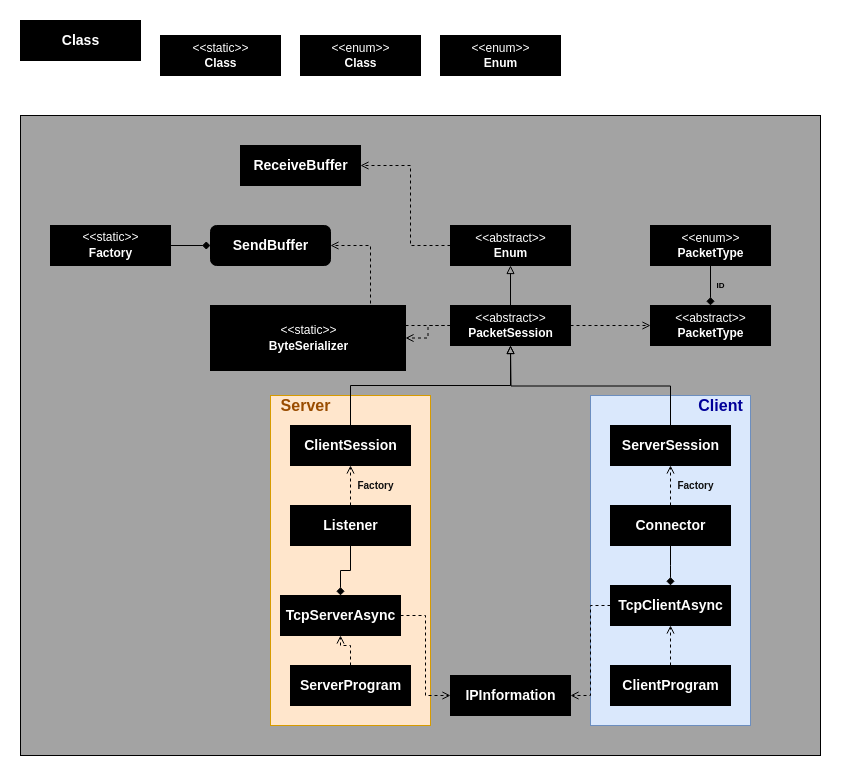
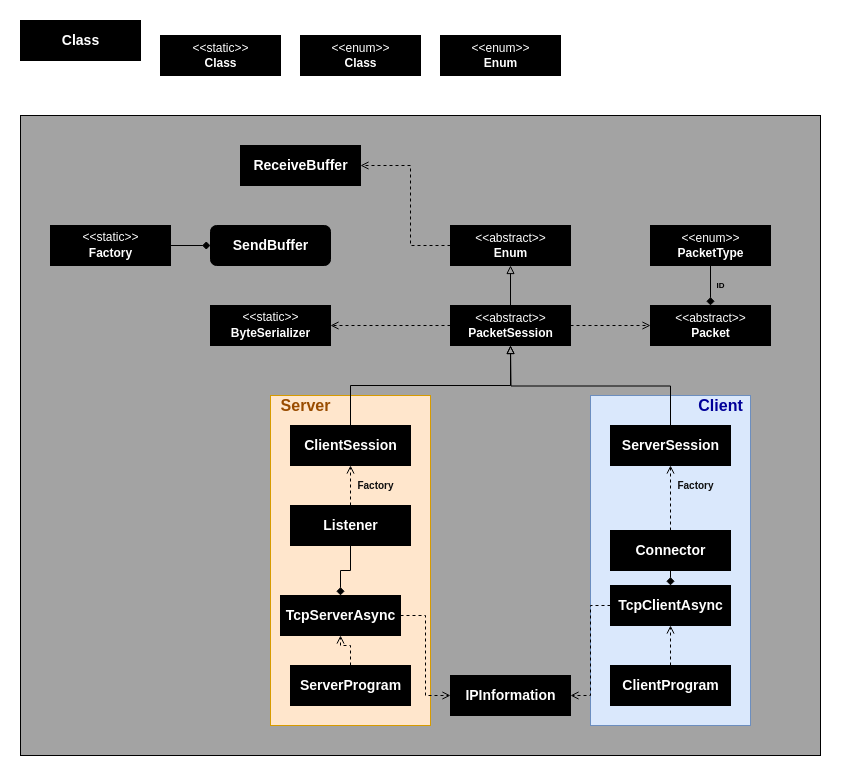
(371, 266) -> none
(711, 326) -> (711, 326)
(308, 338) -> (271, 326)
(671, 526) -> (671, 551)
